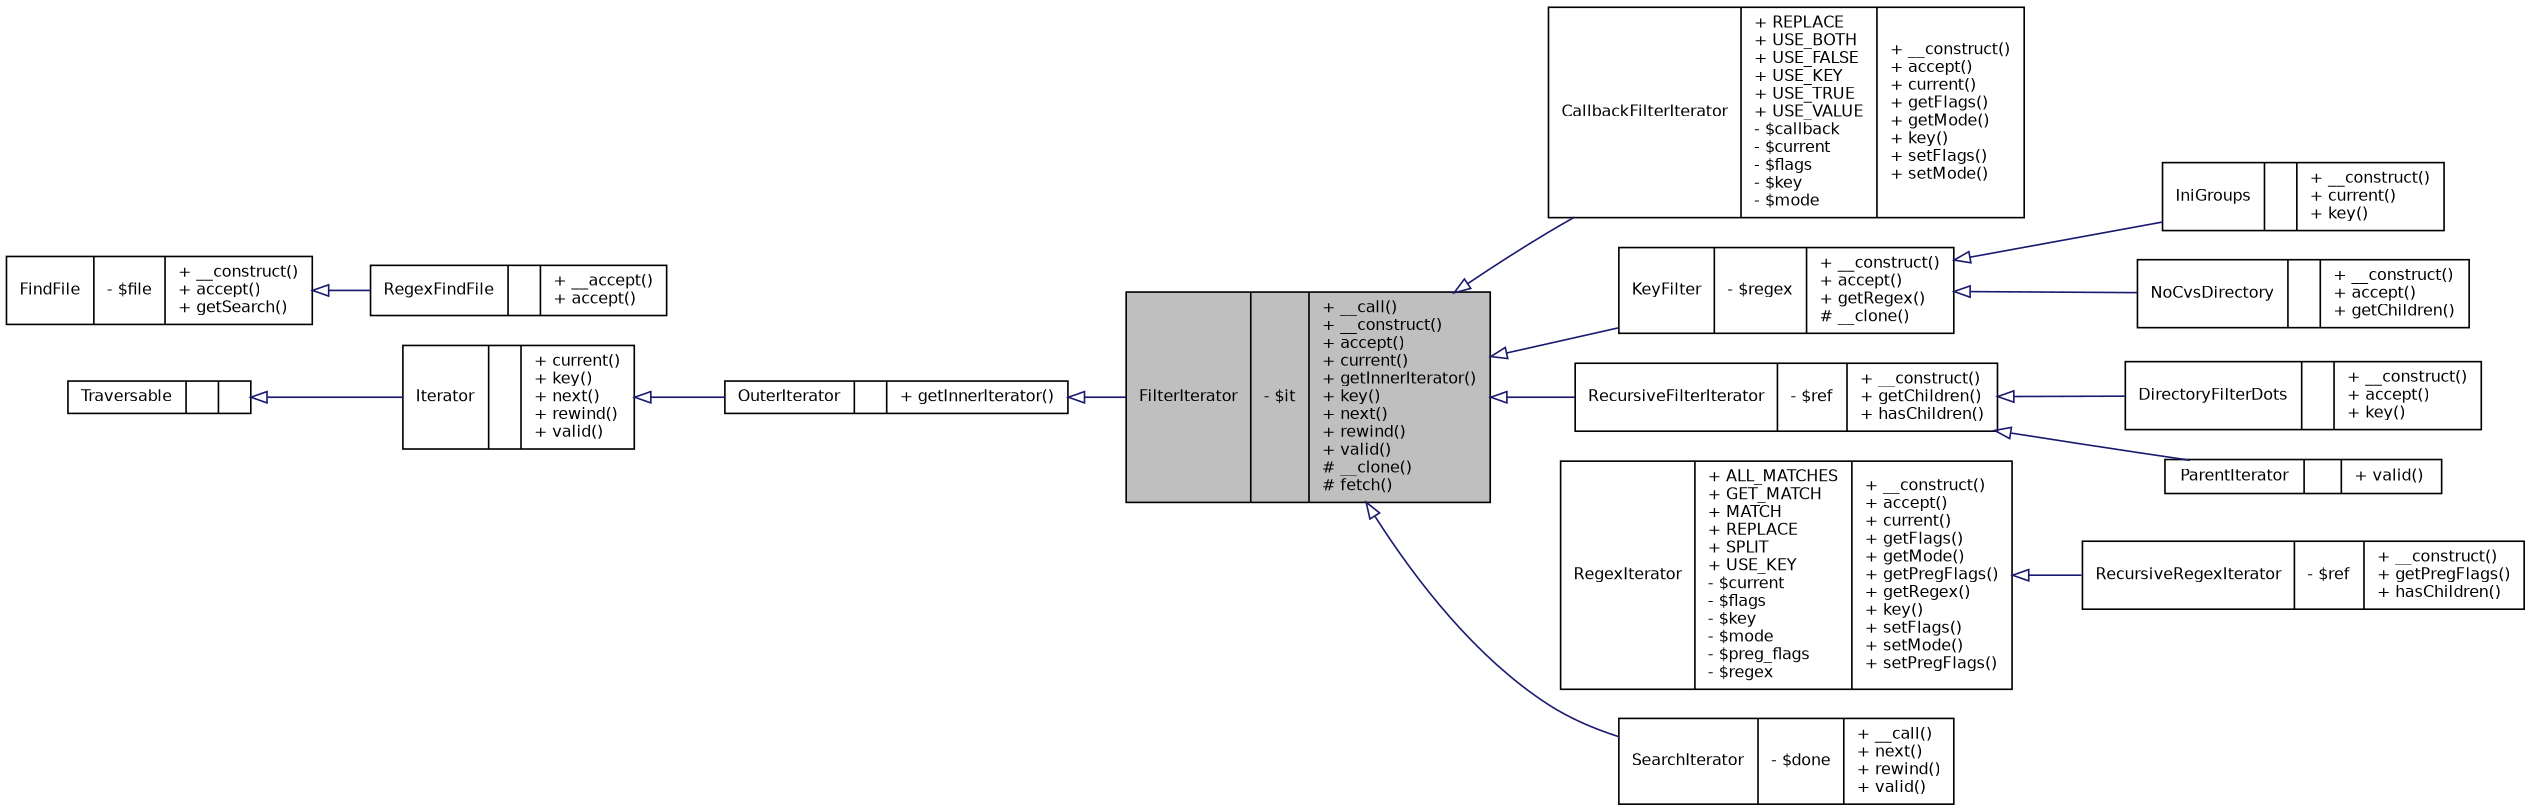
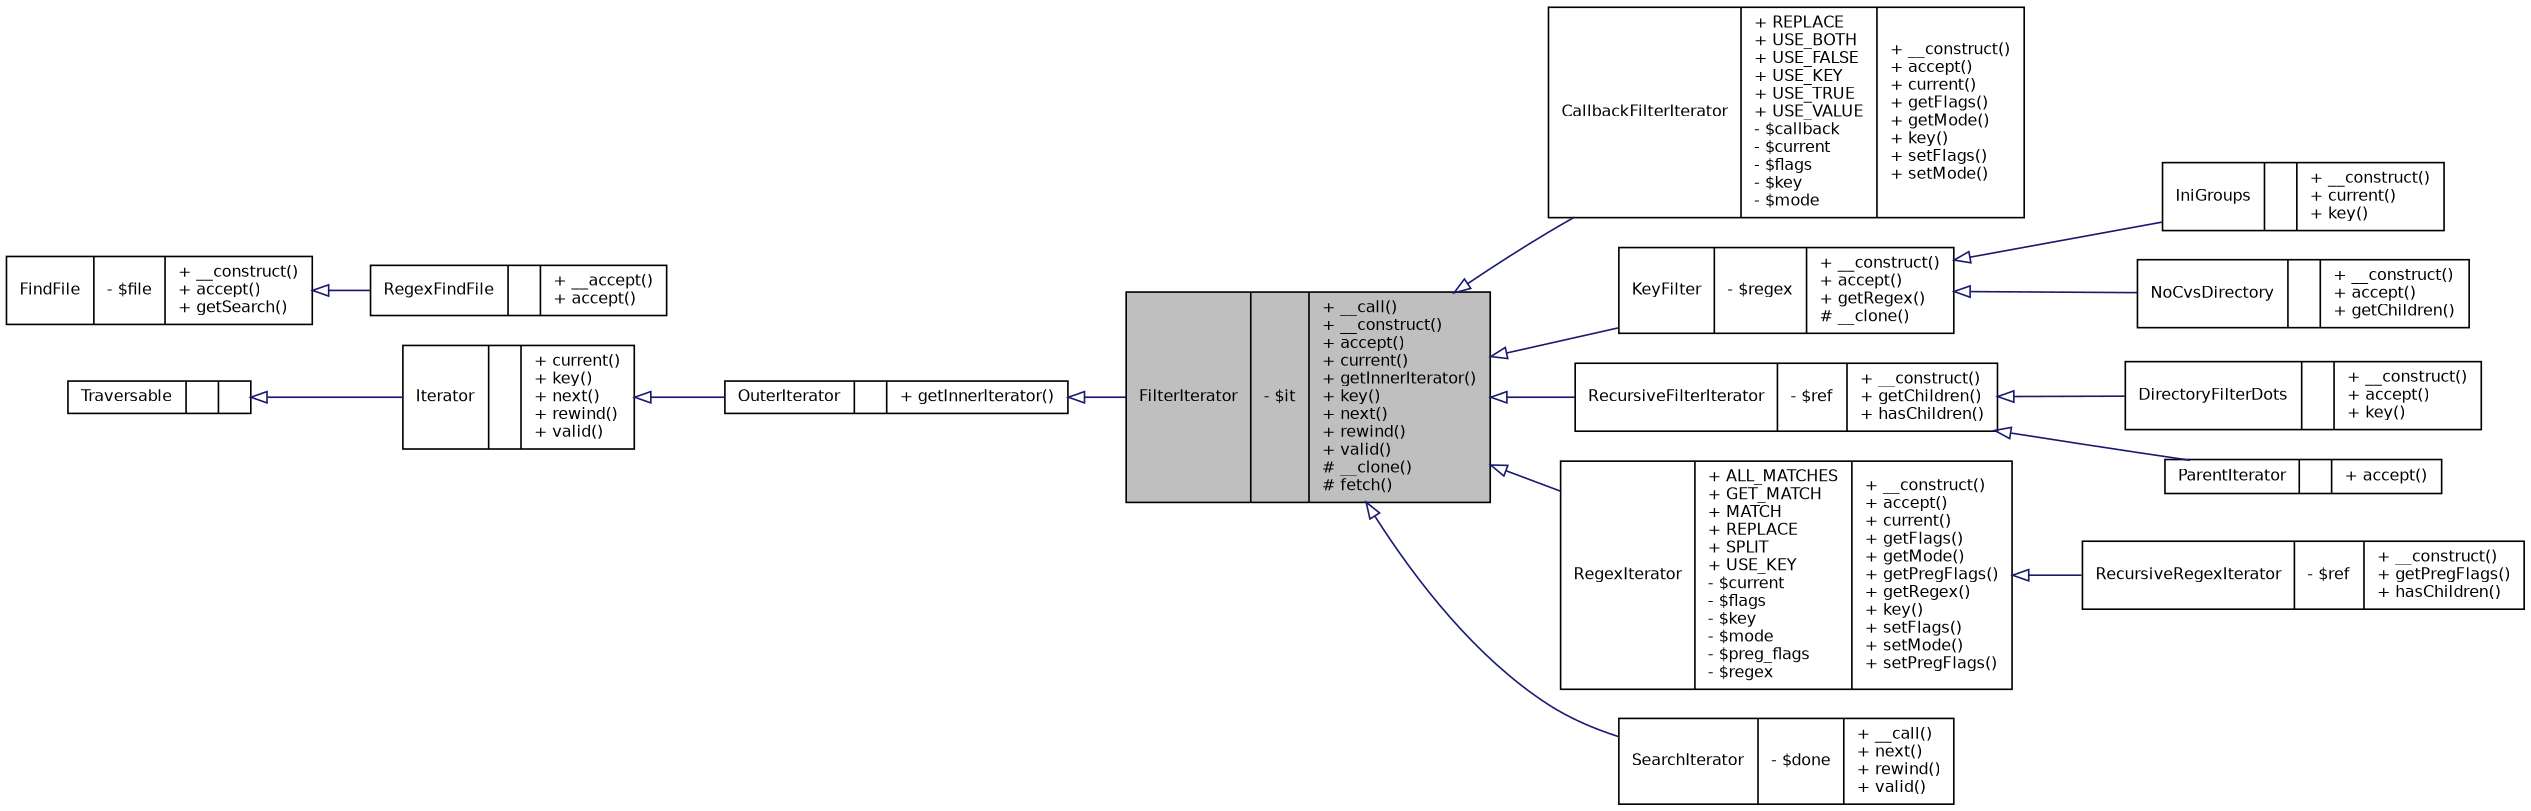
(2389, 476) -> (2387, 476)
none -> (1533, 481)
